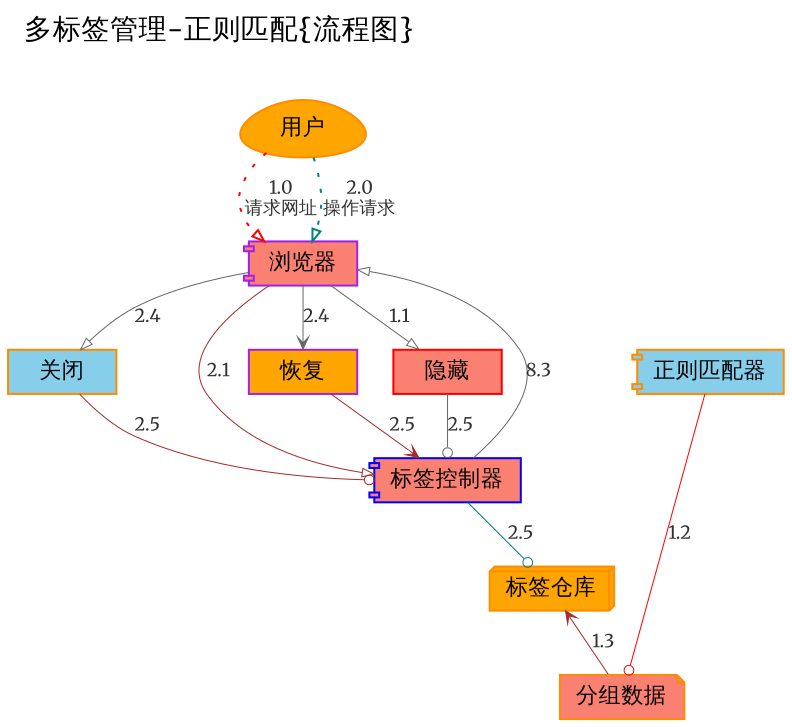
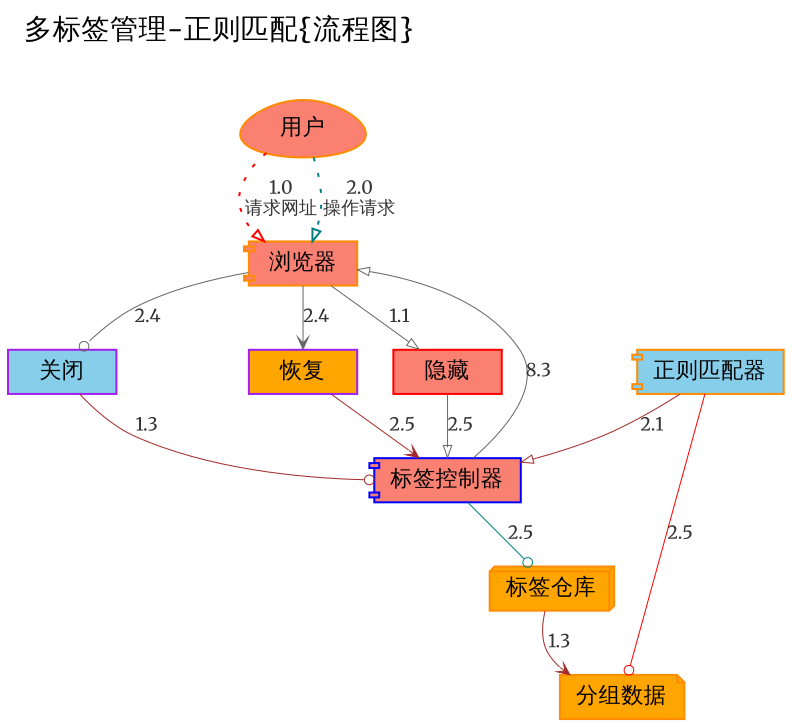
(303, 129) -> (303, 129)
(303, 263) -> (303, 263)
(164, 295) -> (164, 295)
(62, 372) -> (62, 372)
(220, 409) -> (609, 433)
(448, 421) -> (448, 421)
(148, 426) -> (148, 426)
(680, 534) -> (680, 534)
(590, 648) -> (544, 641)
(622, 697) -> (622, 697)
